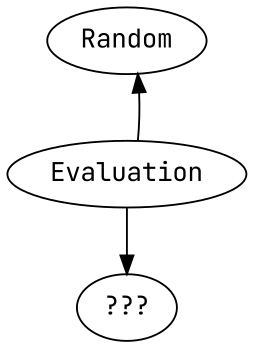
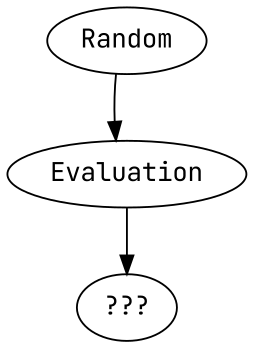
(139, 116) -> (115, 98)
